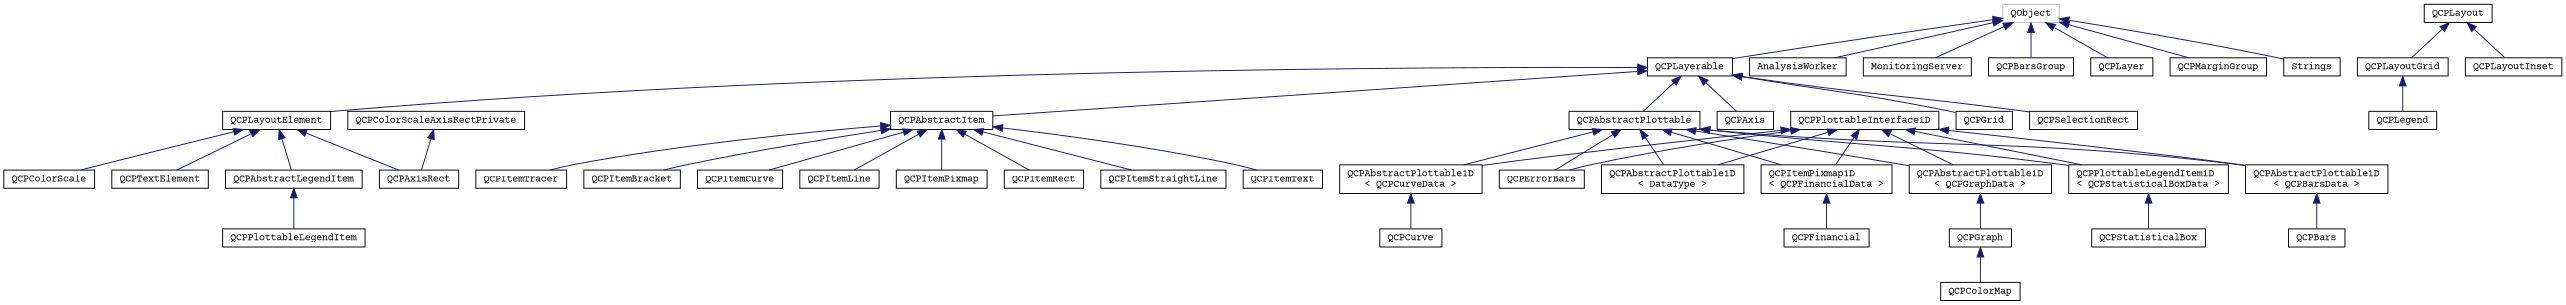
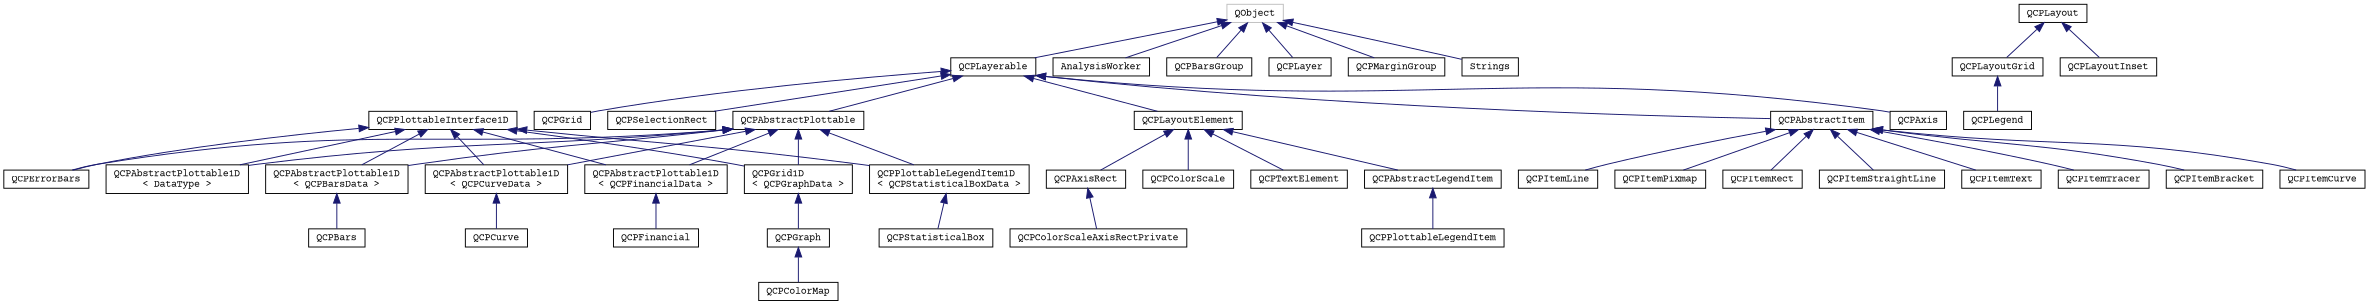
(1917, 67) -> none
(426, 154) -> (1093, 213)
(1827, 179) -> (656, 179)
(1980, 179) -> (798, 179)
